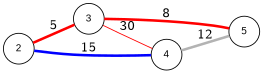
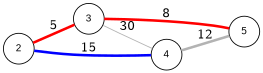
(128, 37) -> (128, 37)
